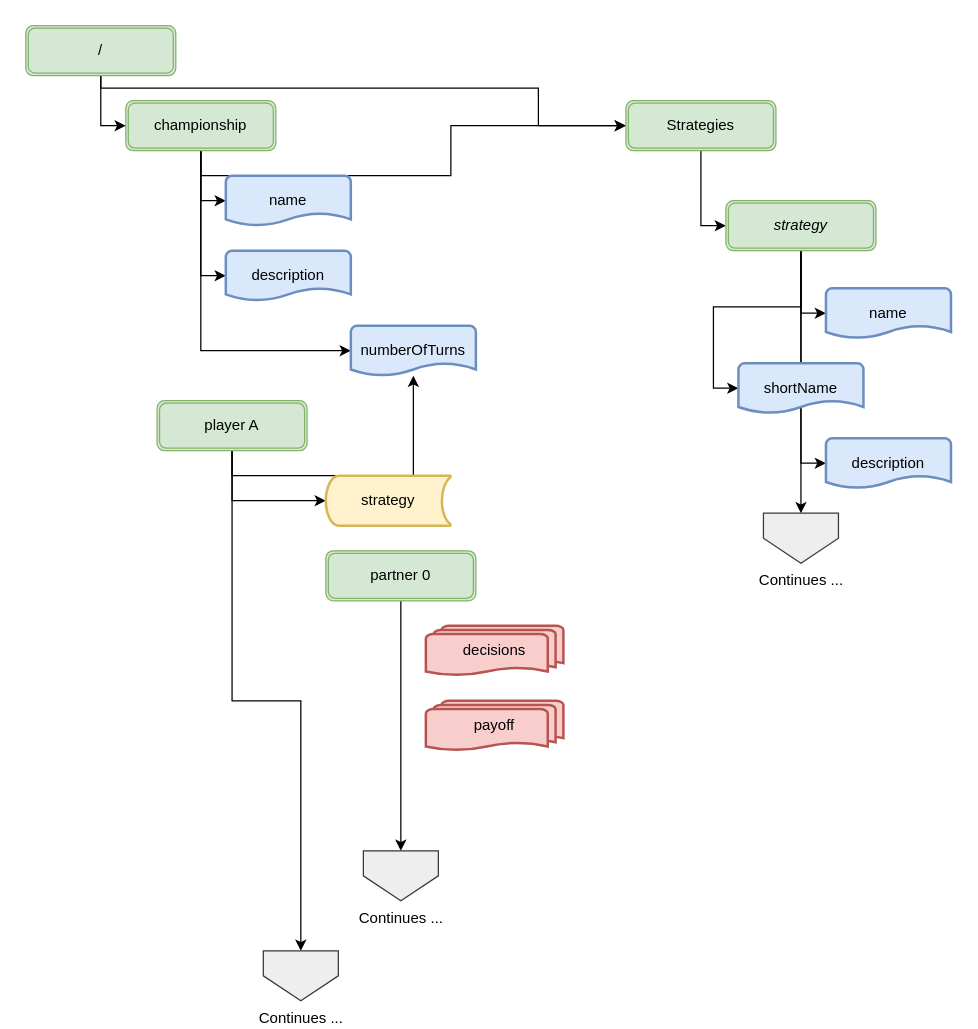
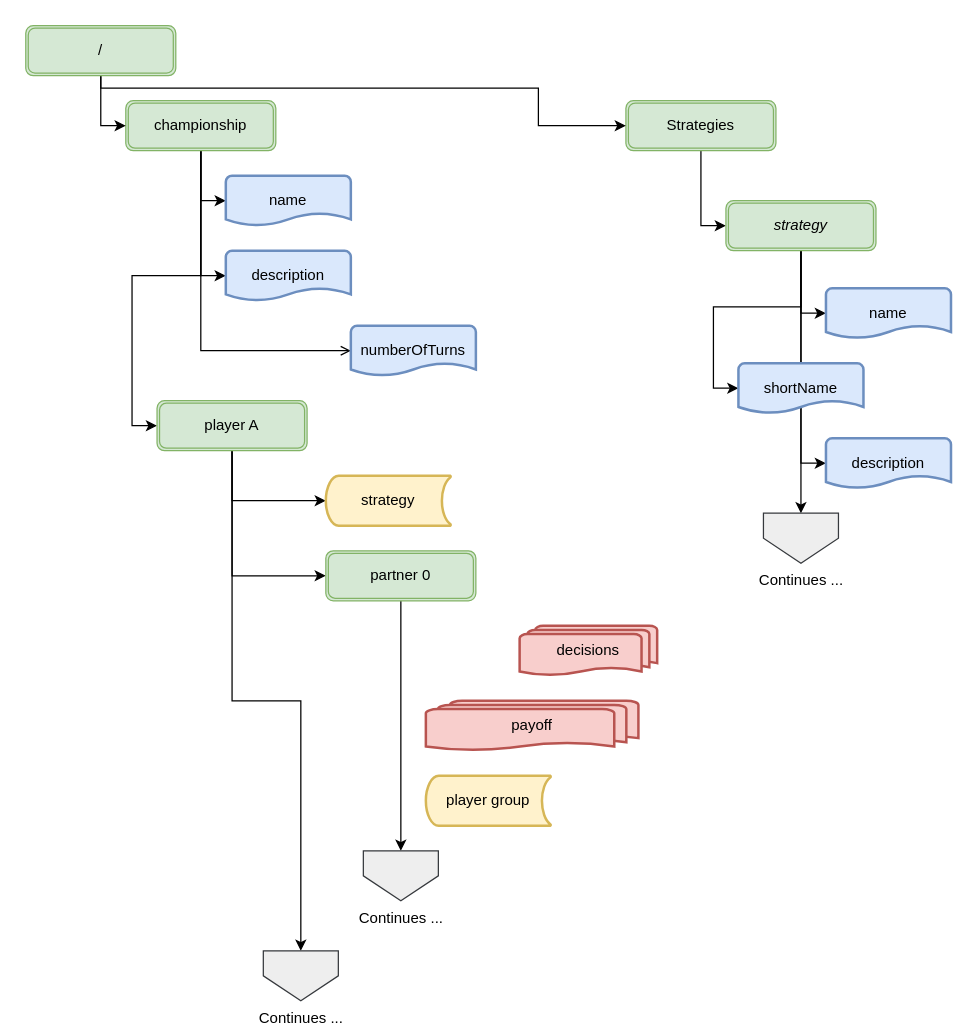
(451, 161) -> (132, 327)
(341, 351) -> (343, 351)
(285, 476) -> (275, 576)
(494, 651) -> (588, 651)
(494, 726) -> (532, 726)
none -> (488, 801)
